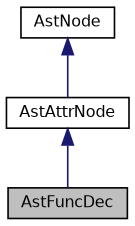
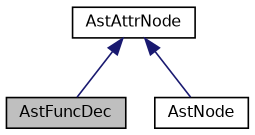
(68, 76) -> (173, 74)
